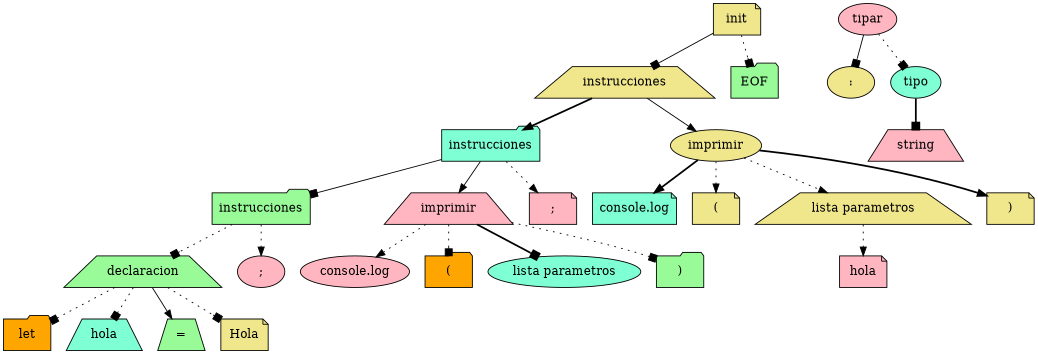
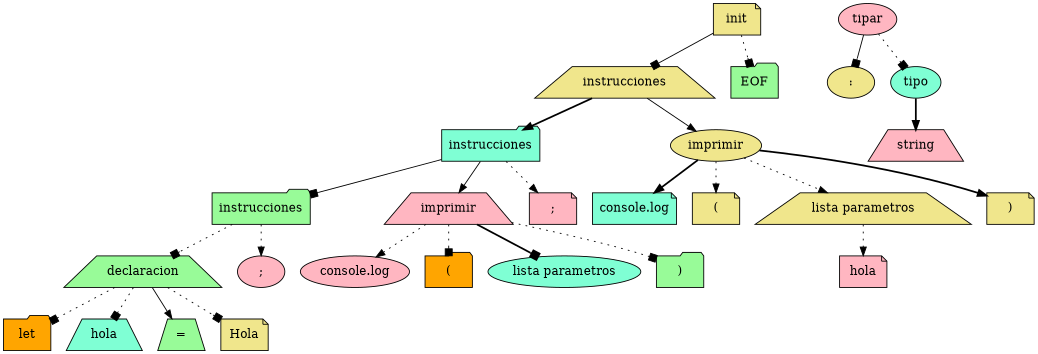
(916, 110) -> (916, 110)
